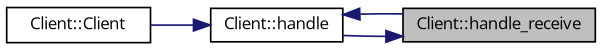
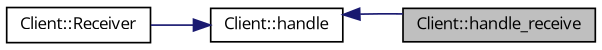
(79, 25) -> (79, 25)
(364, 36) -> none
